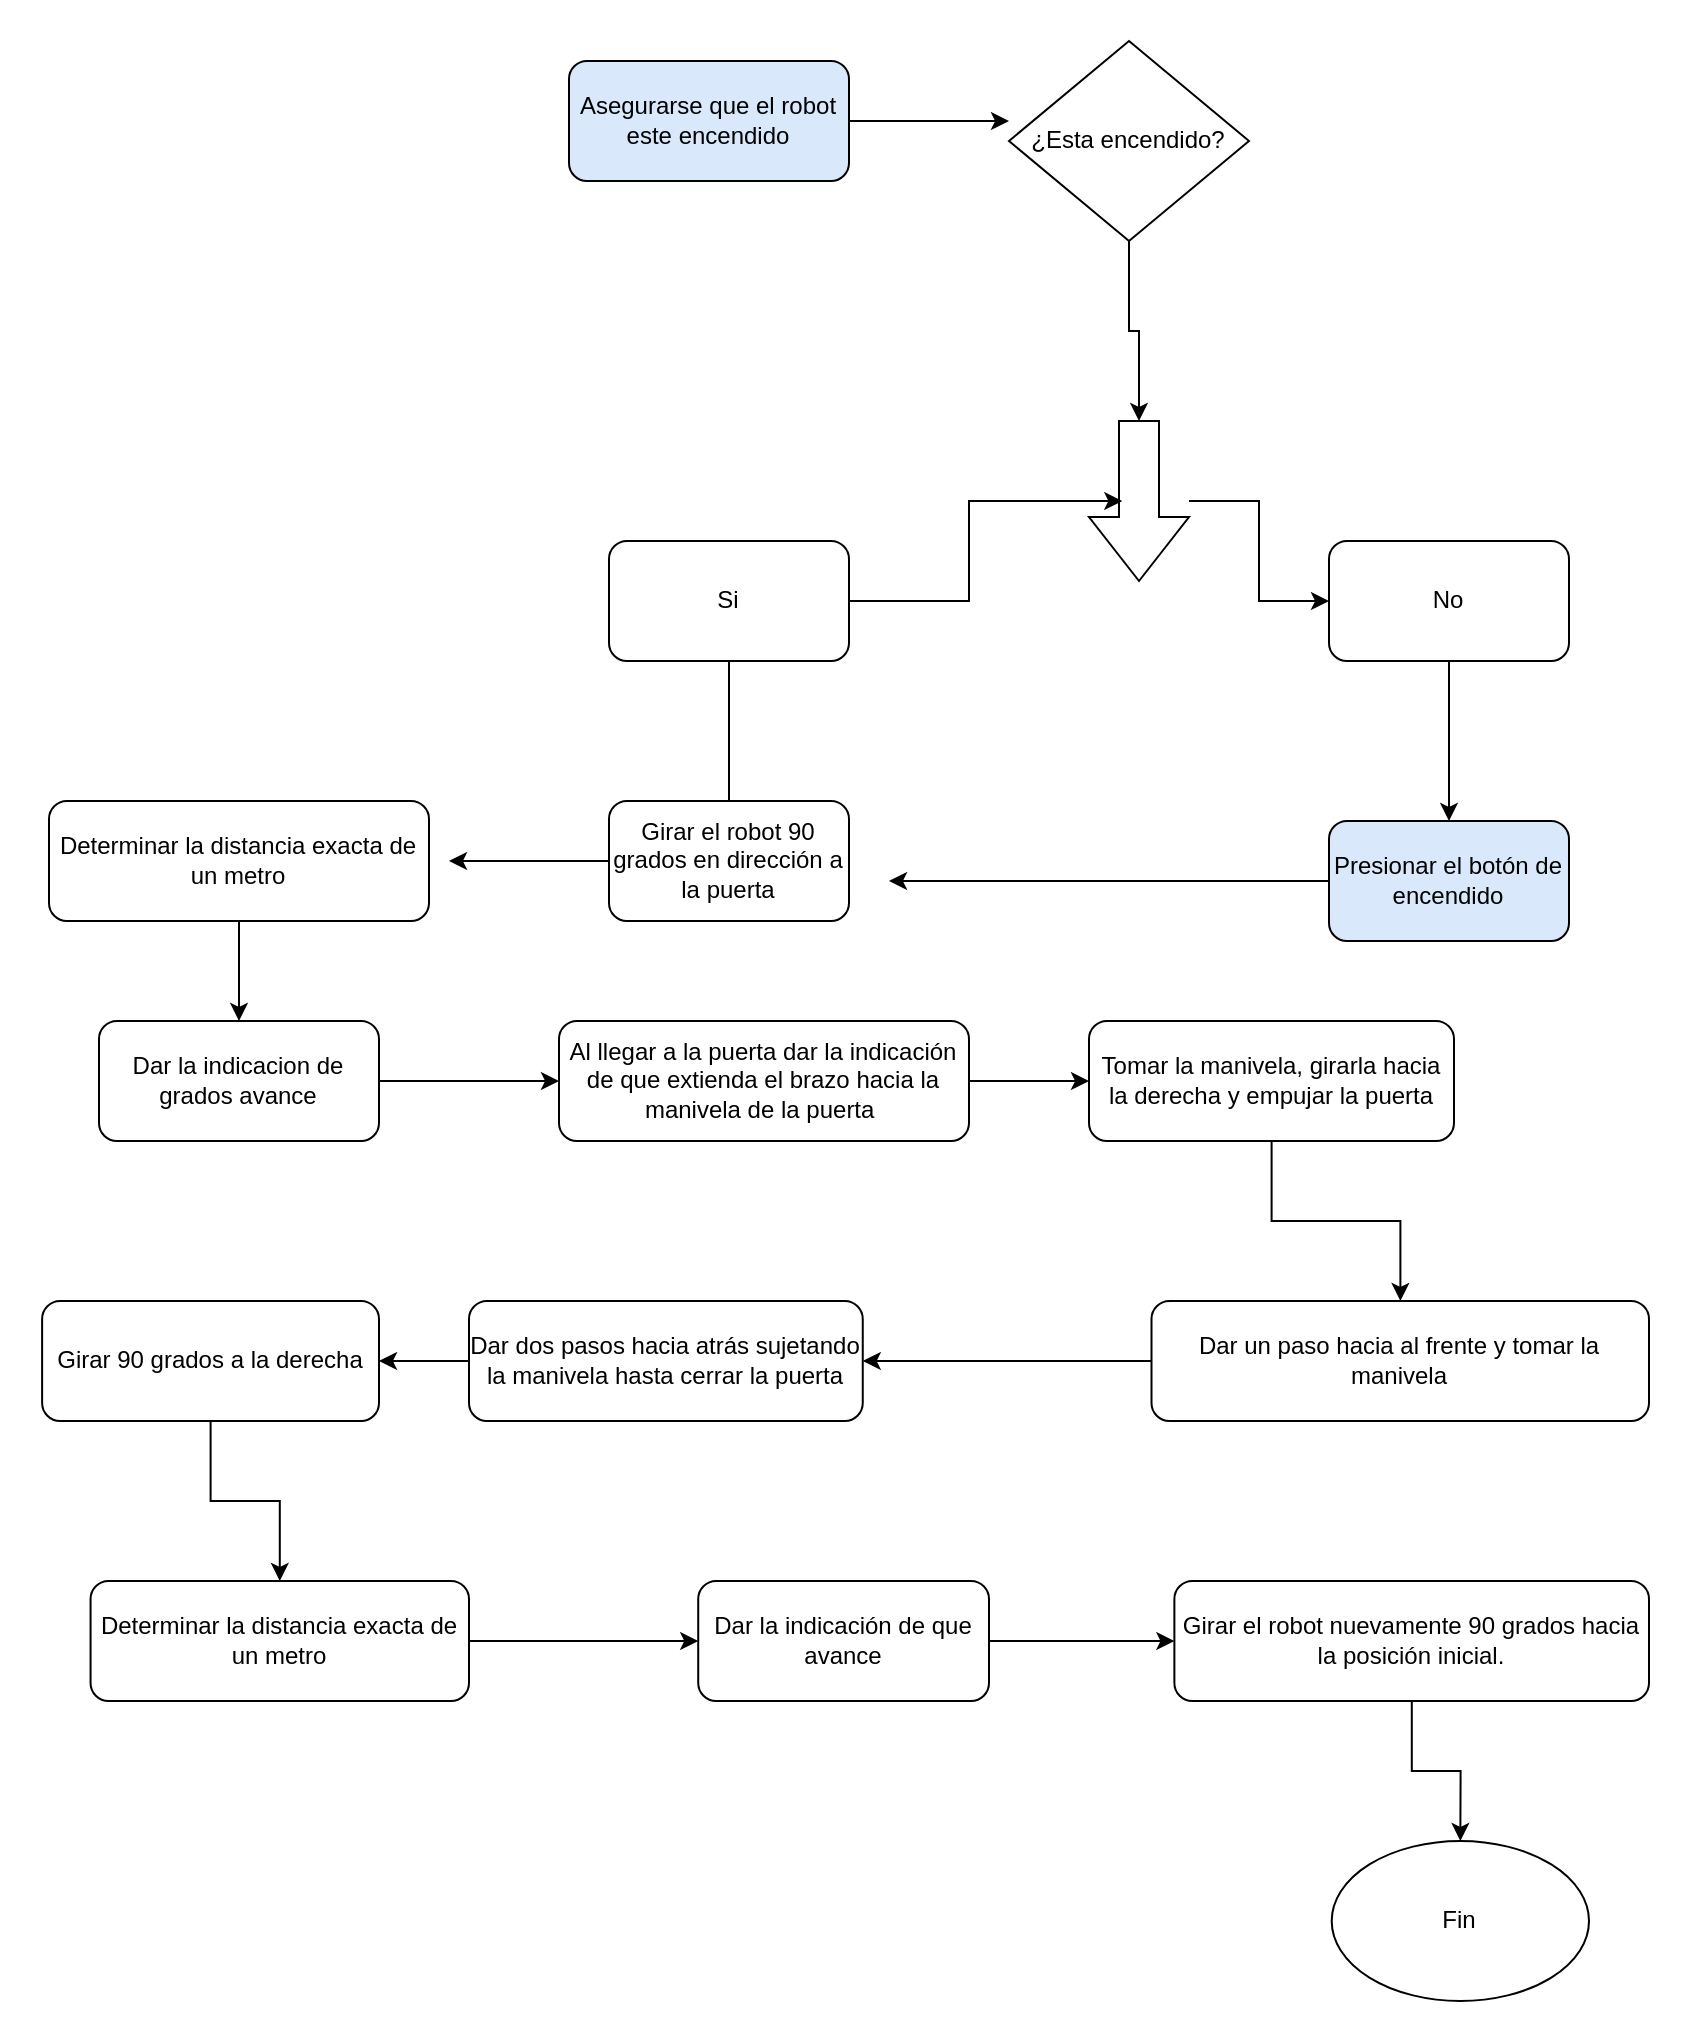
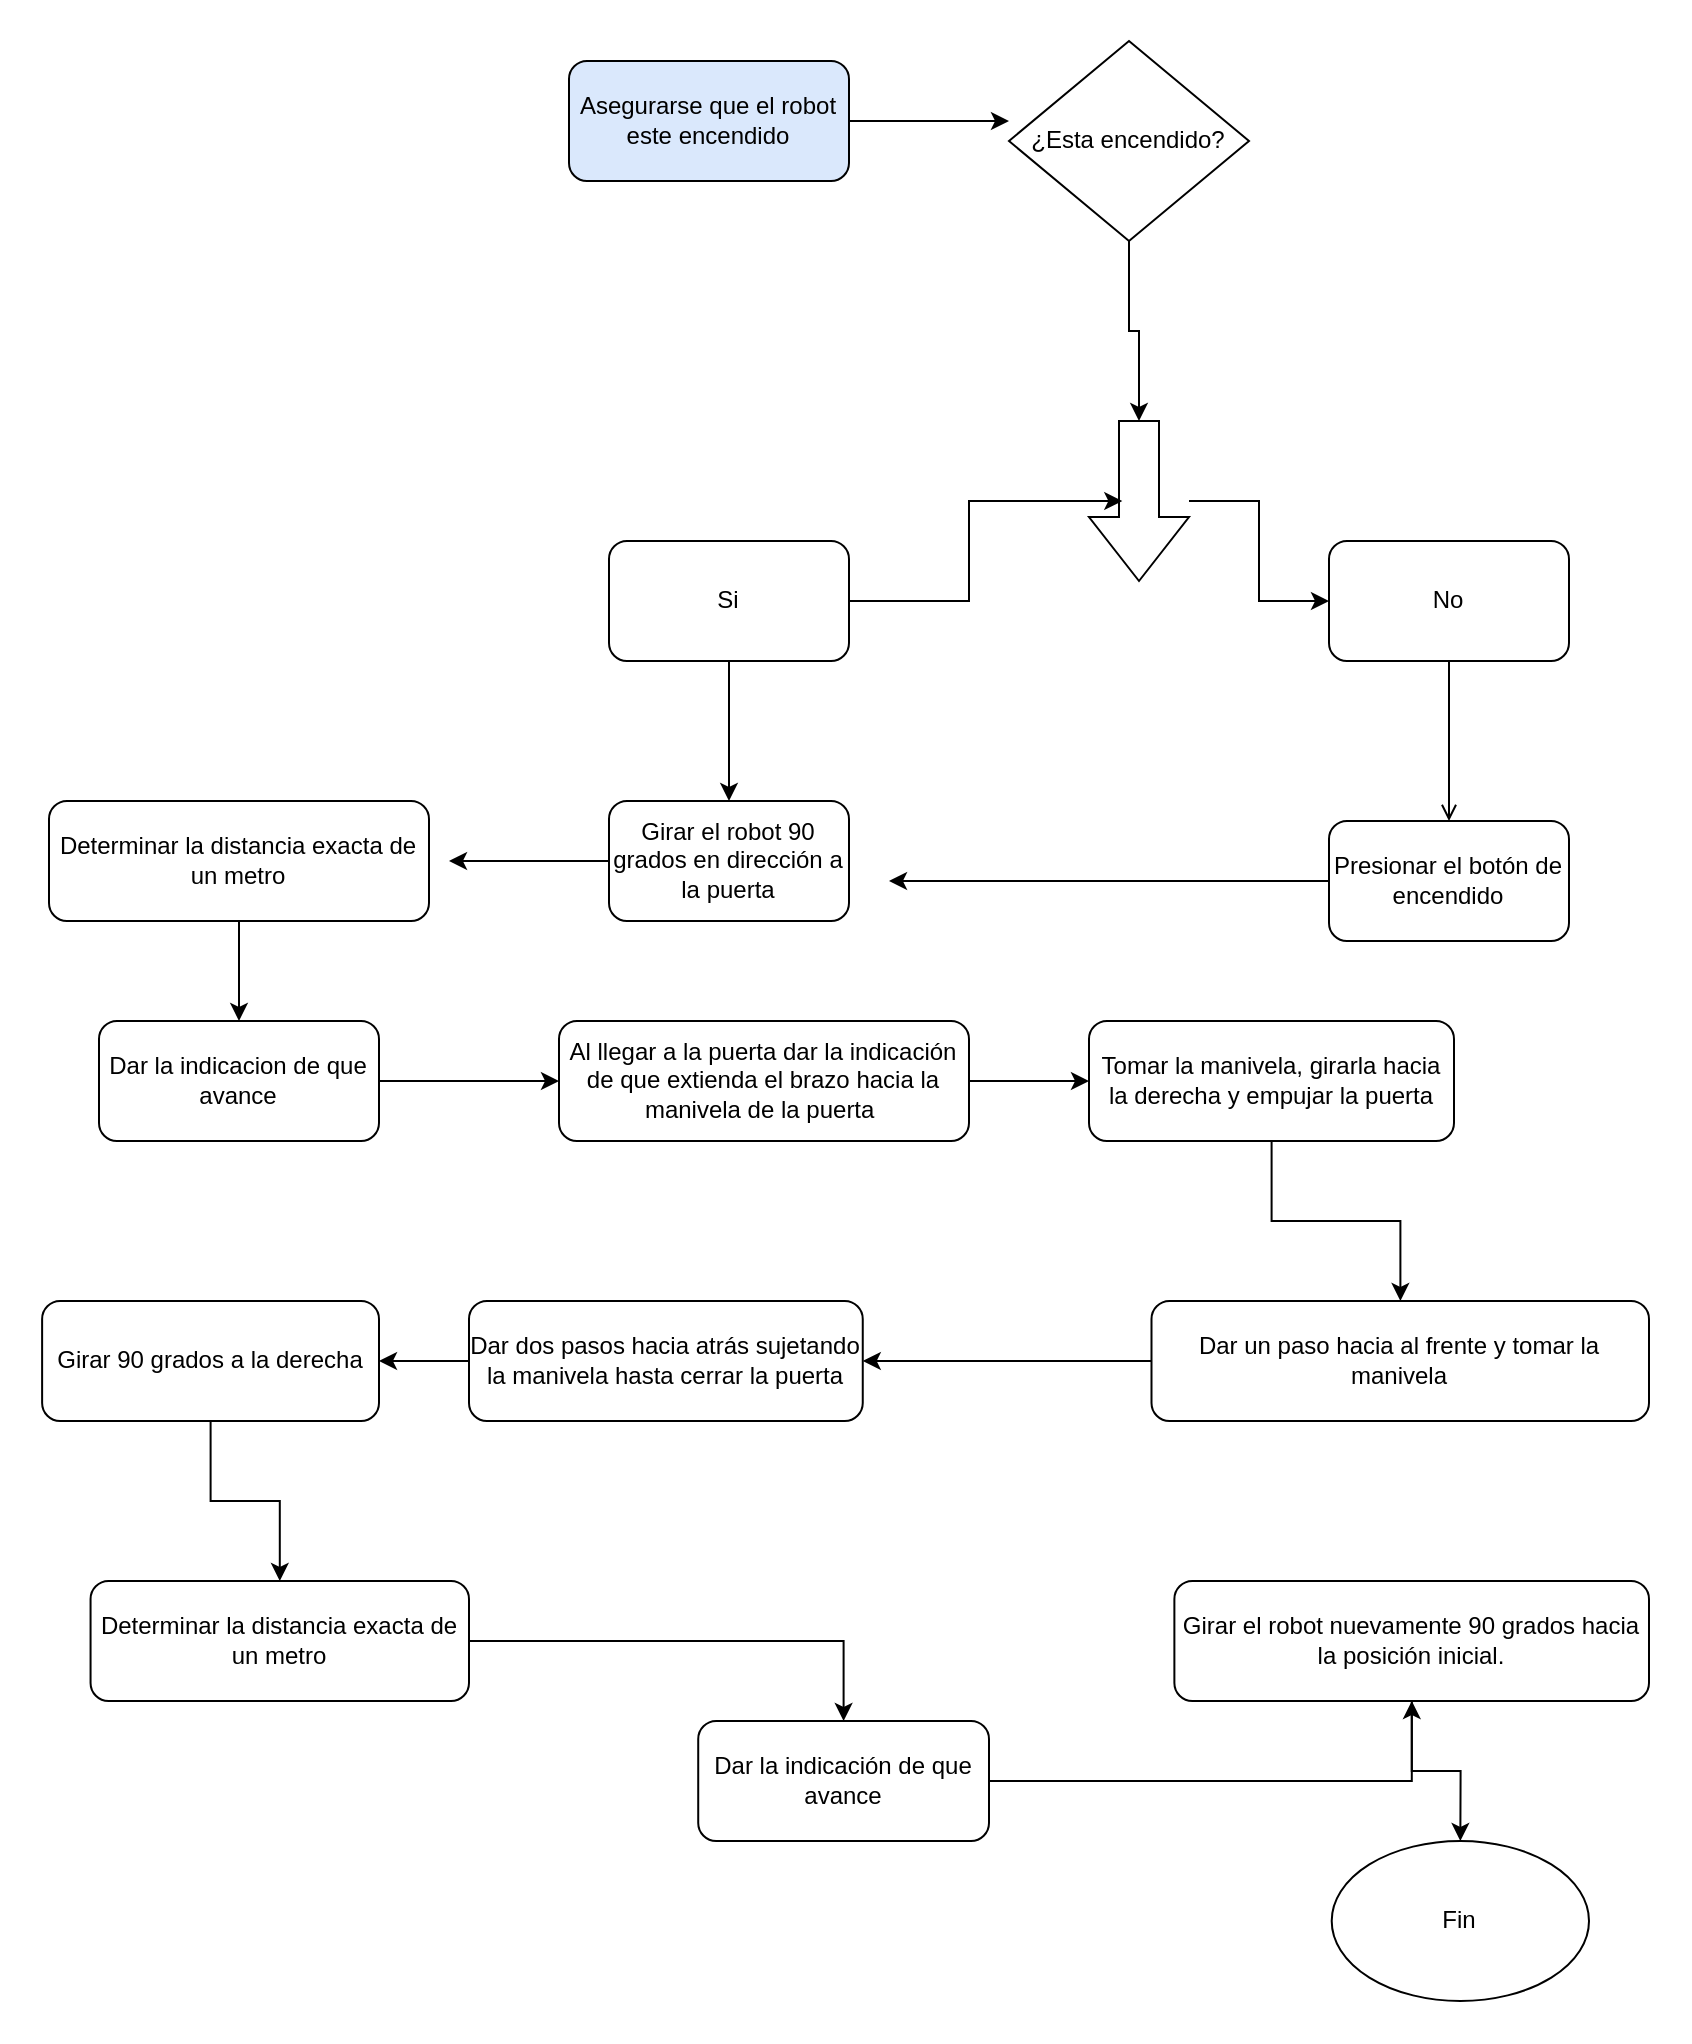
(729, 791) -> (729, 786)
(1449, 806) -> (1449, 808)
(1449, 881) -> (1449, 881)
(239, 1081) -> (239, 1081)
(844, 1641) -> (844, 1781)
